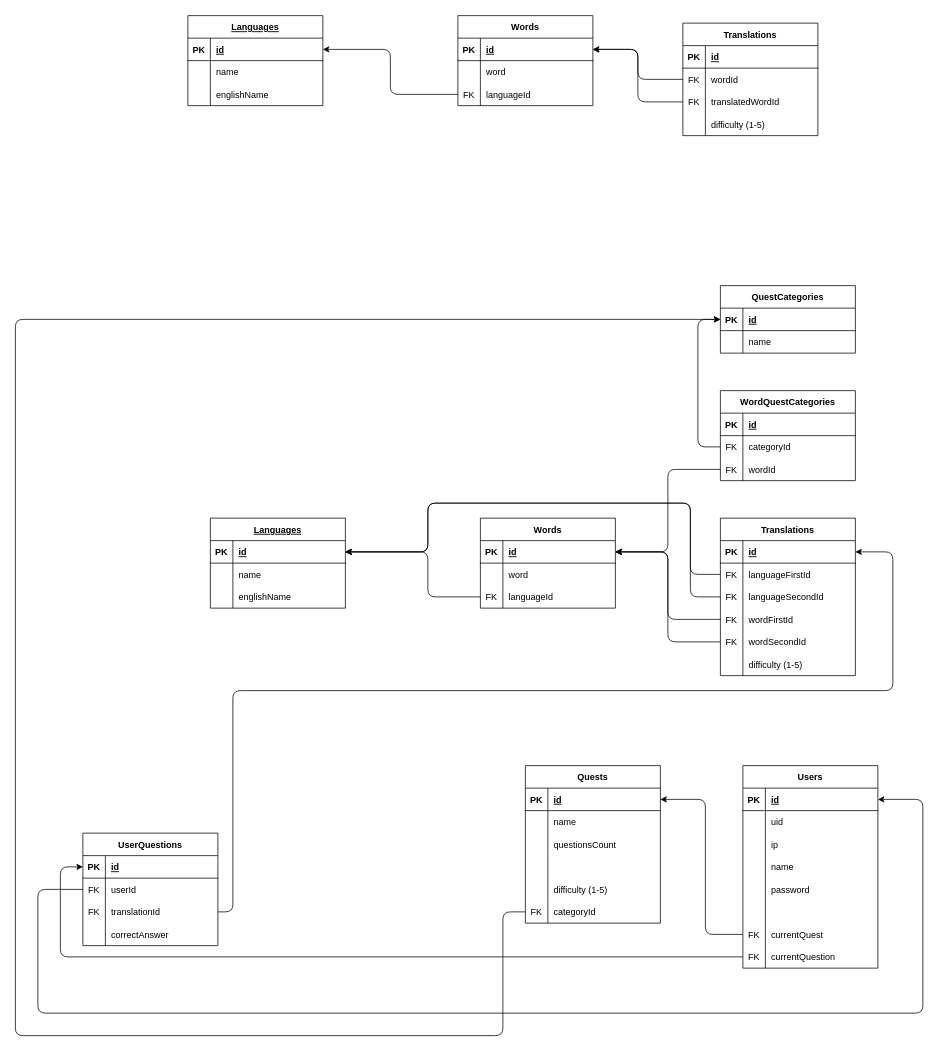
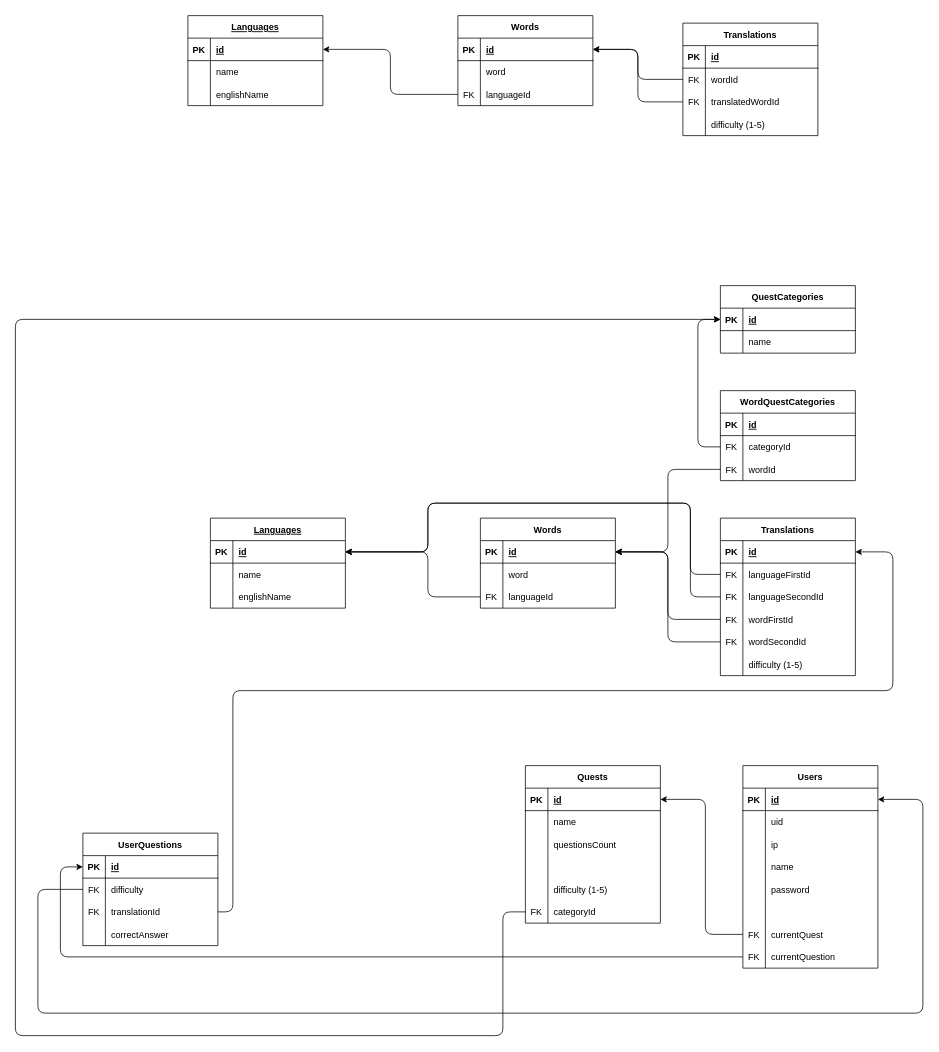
(126, 890) -> (133, 890)
